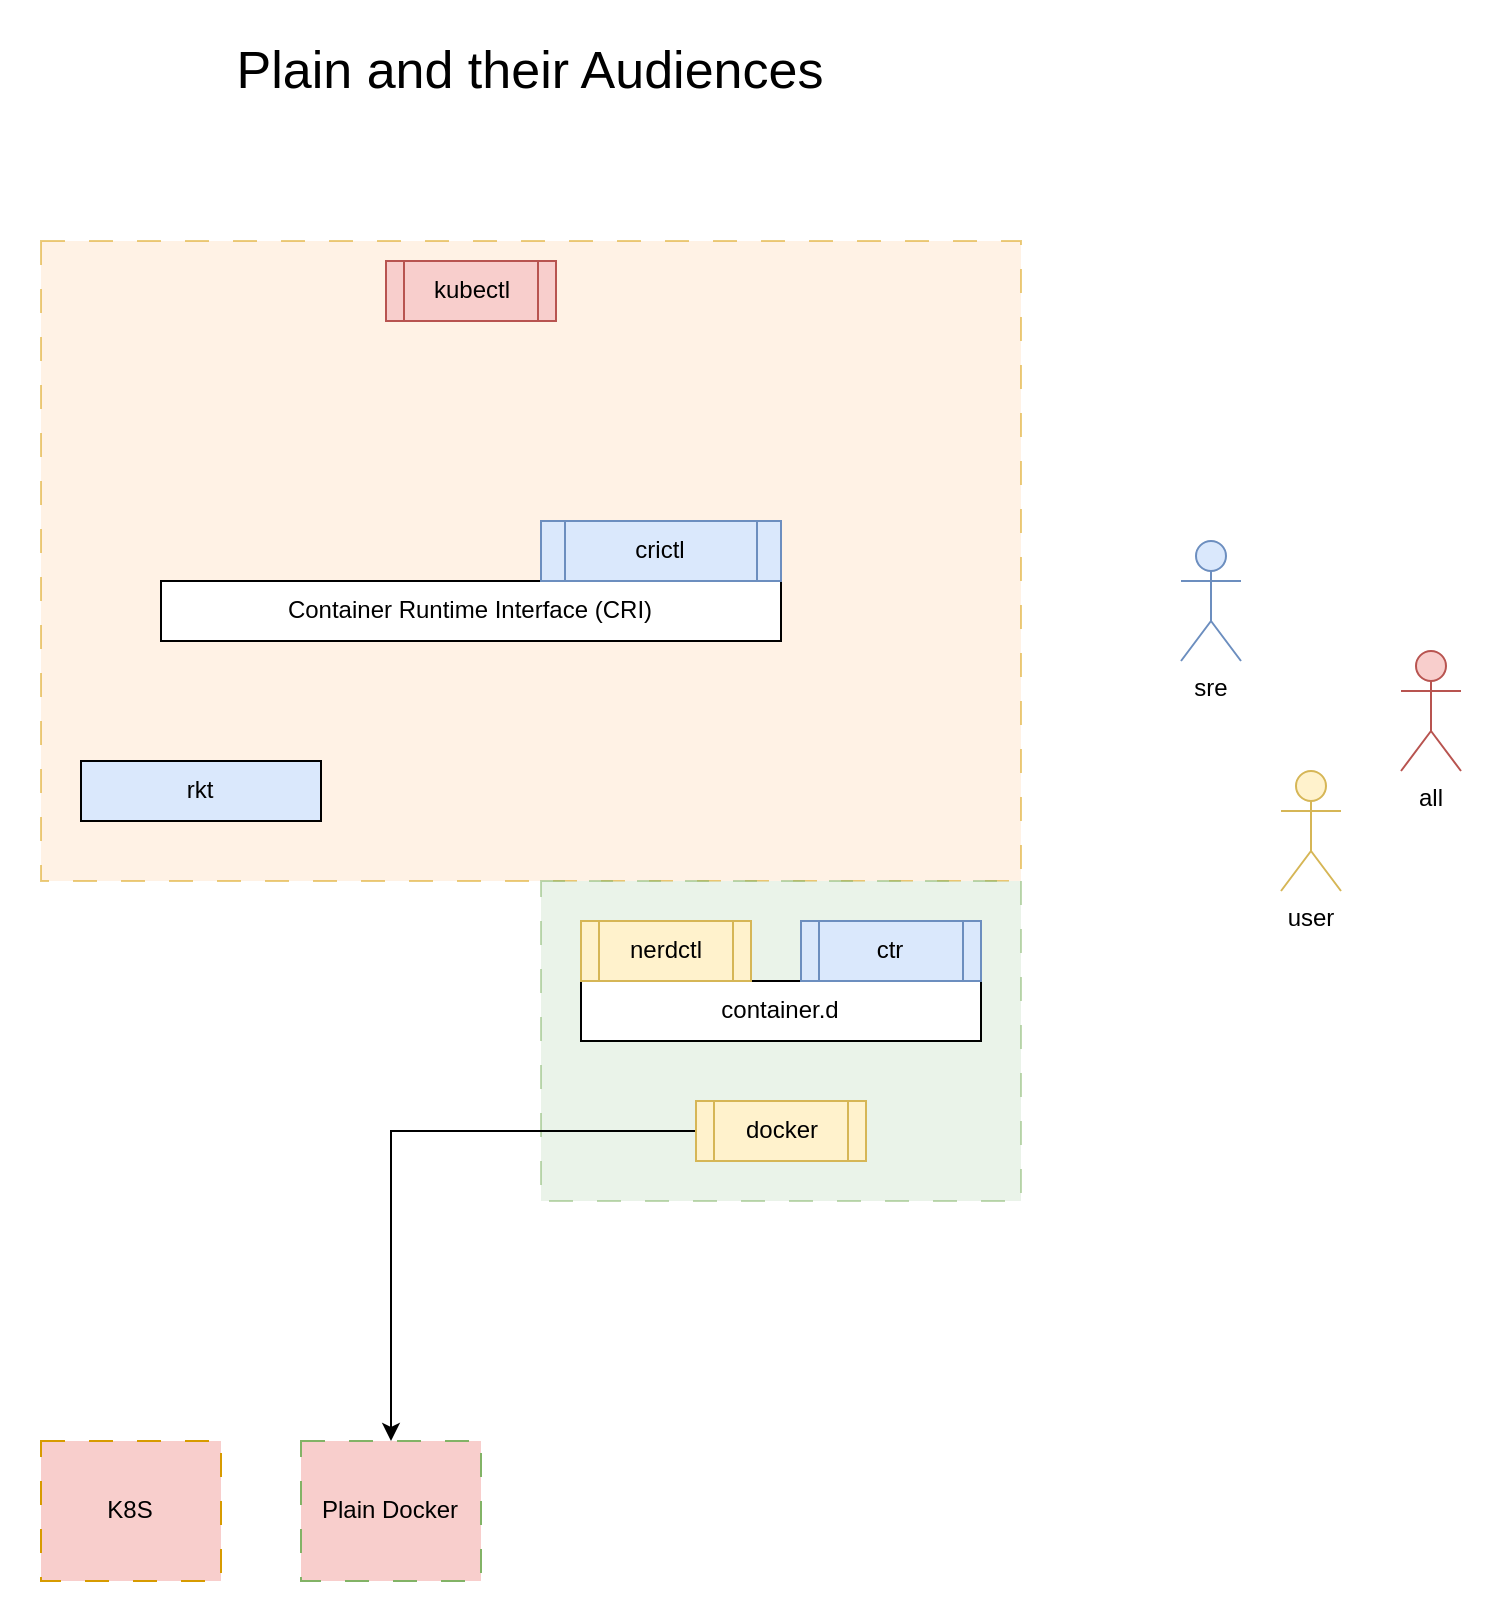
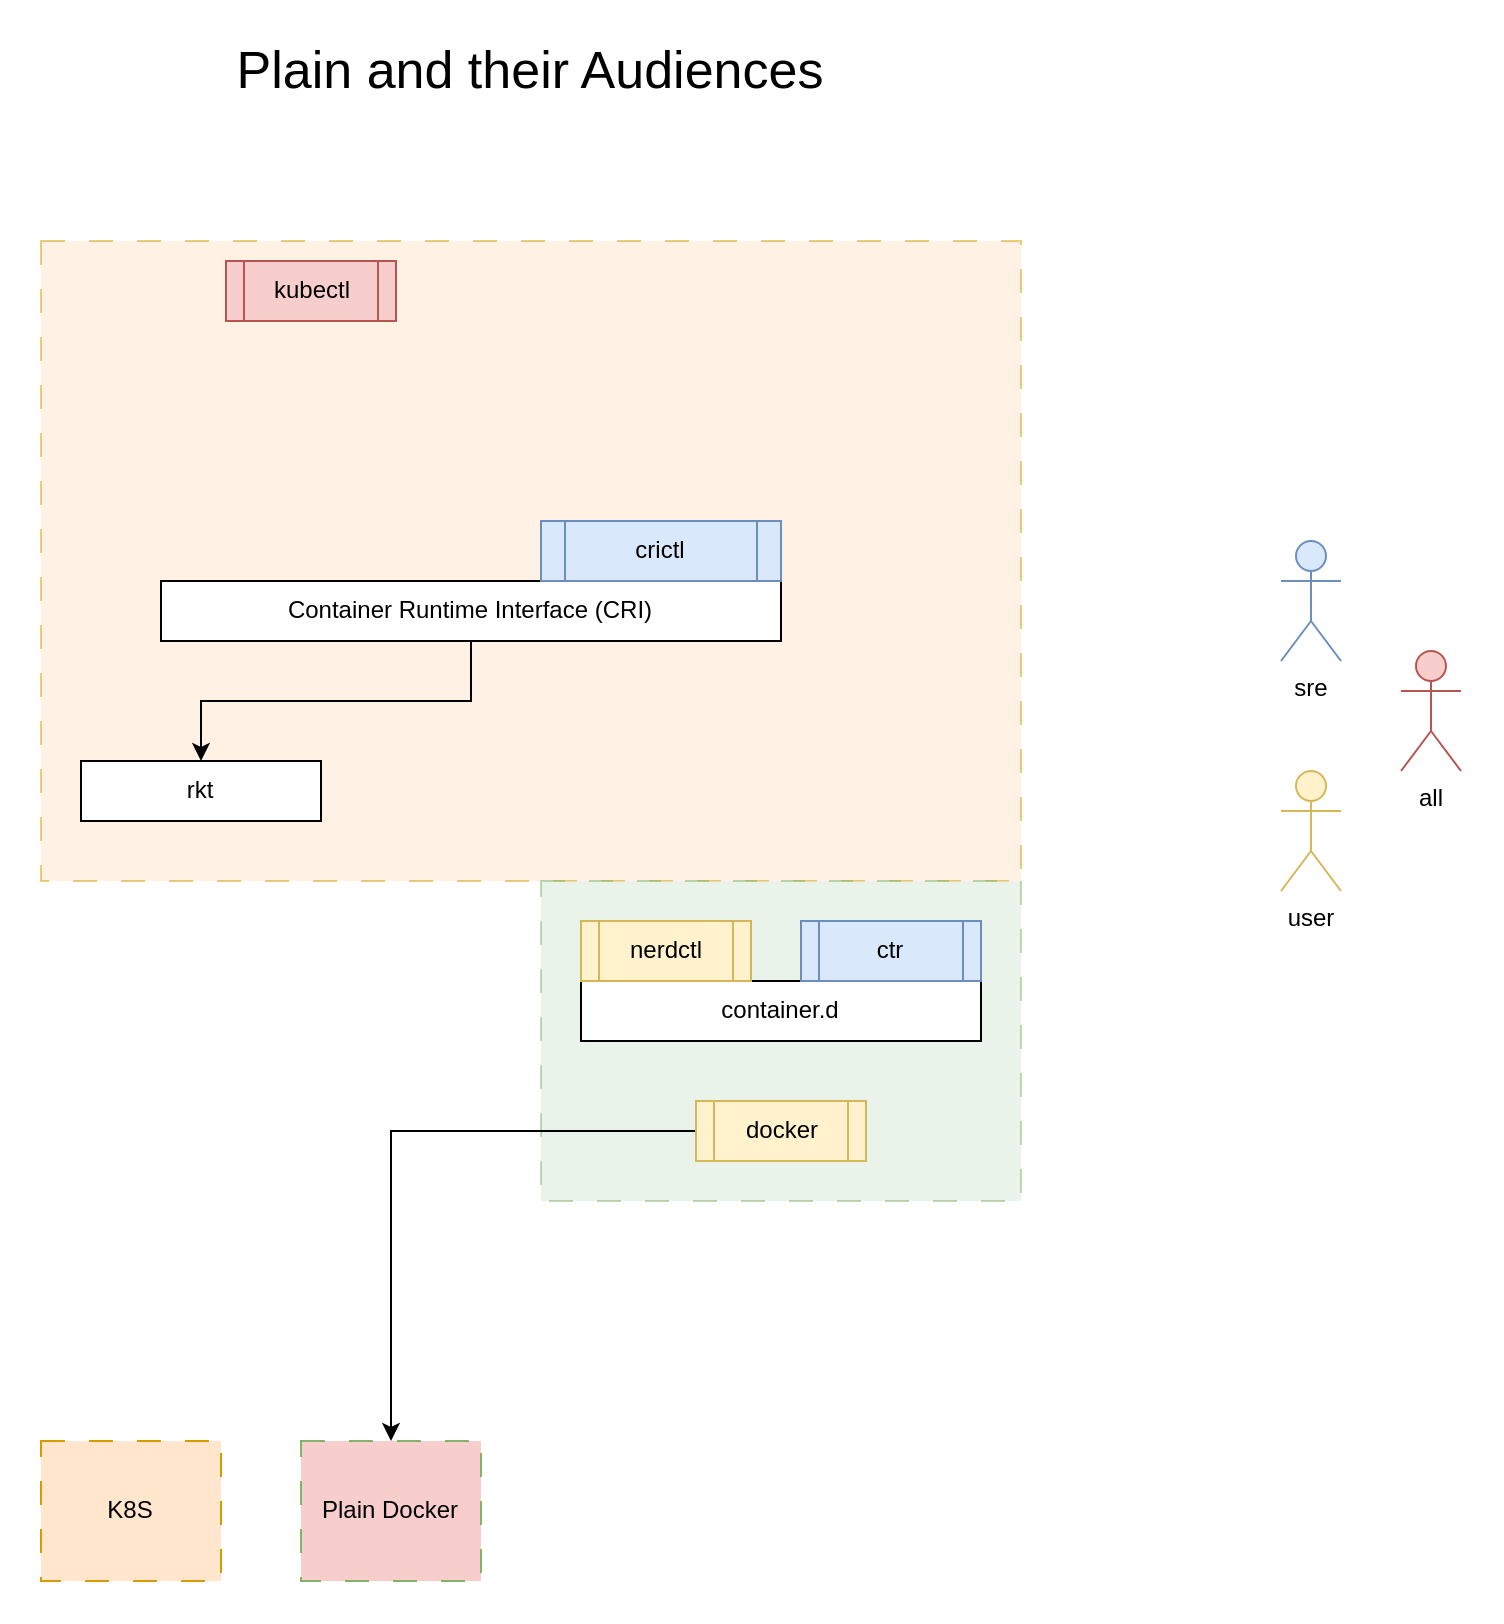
(471, 291) -> (311, 291)
(1211, 601) -> (1311, 601)
none -> (343, 701)
(201, 791) -> (201, 791)
(131, 1511) -> (131, 1511)
